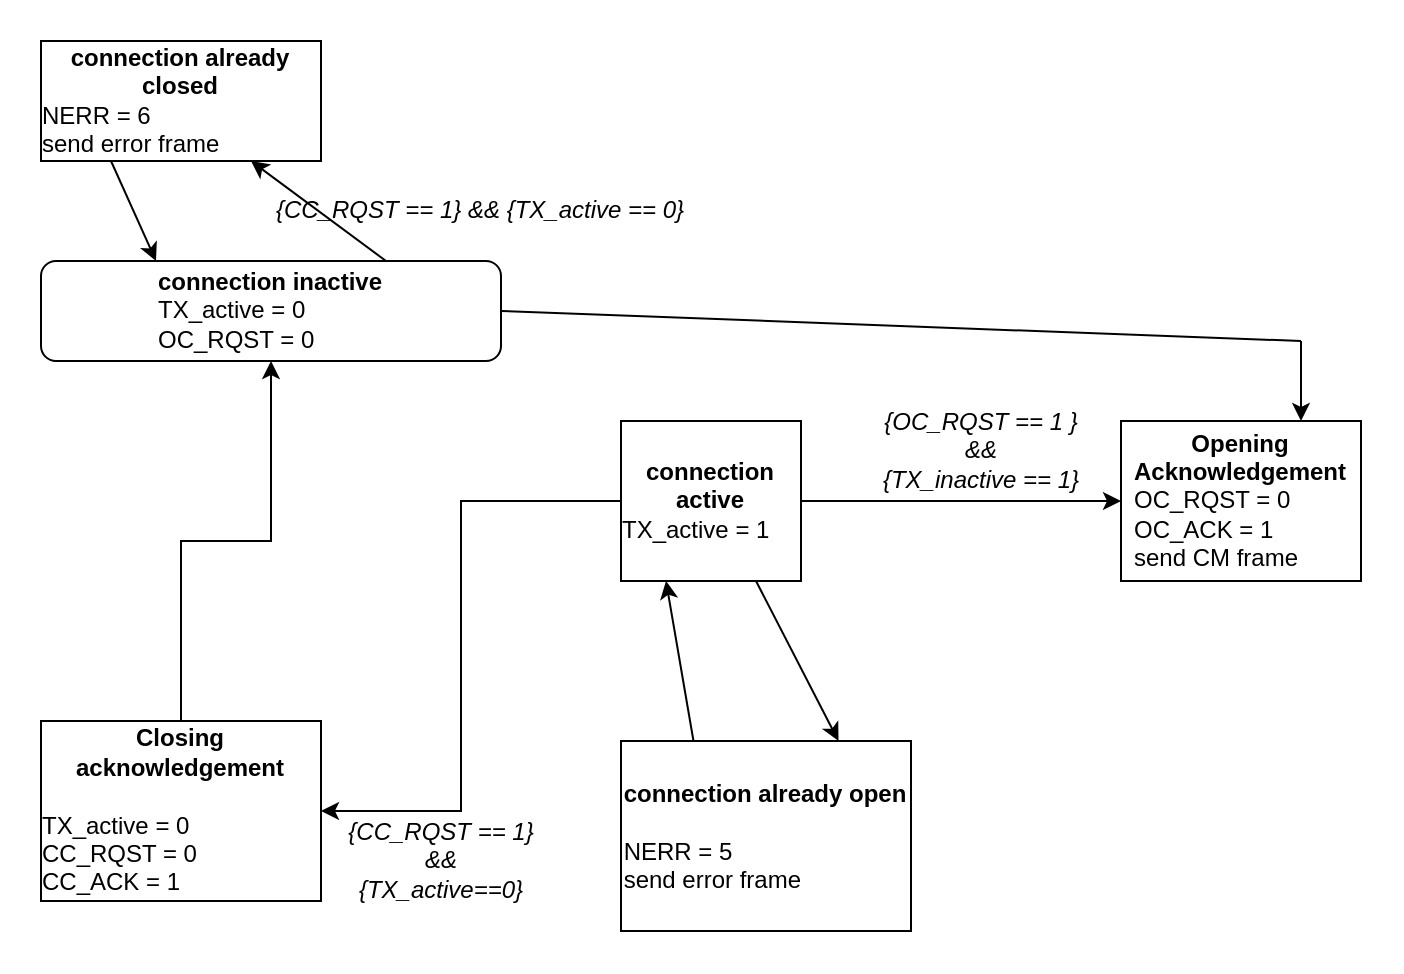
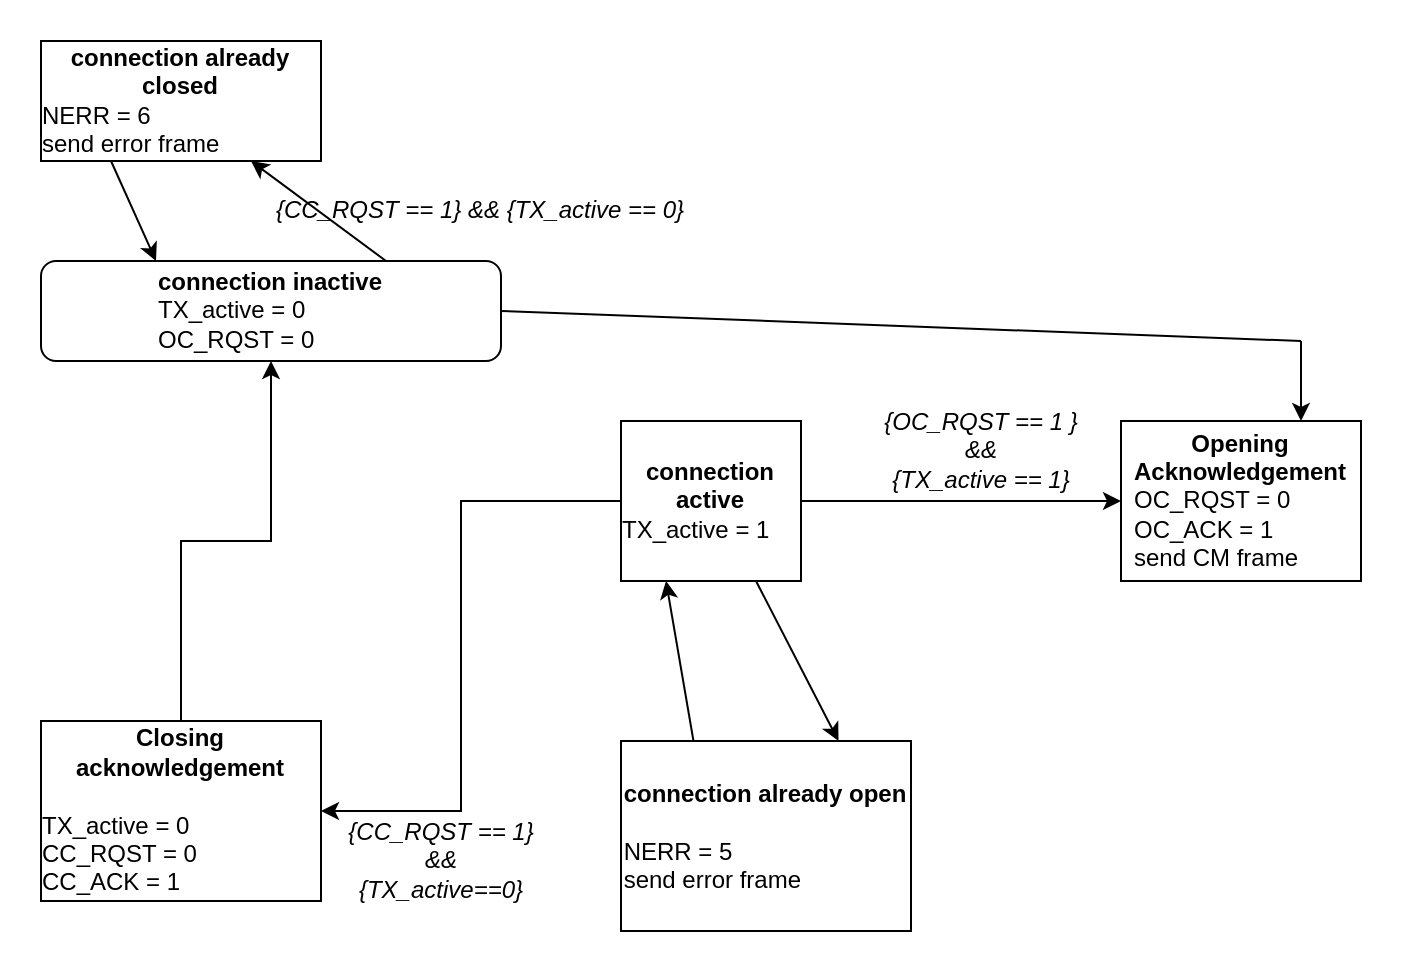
(982, 451) -> (982, 451)
